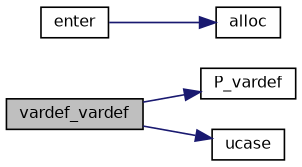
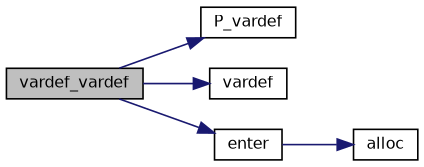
none -> (159, 113)
(248, 145) -> (248, 84)
